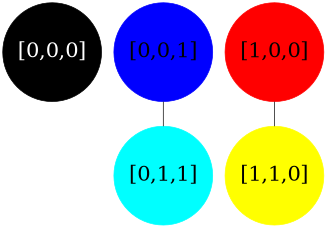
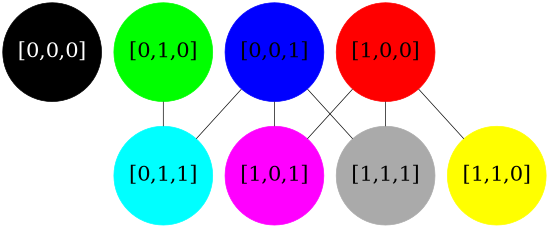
none -> (163, 52)
none -> (274, 176)
none -> (386, 176)
